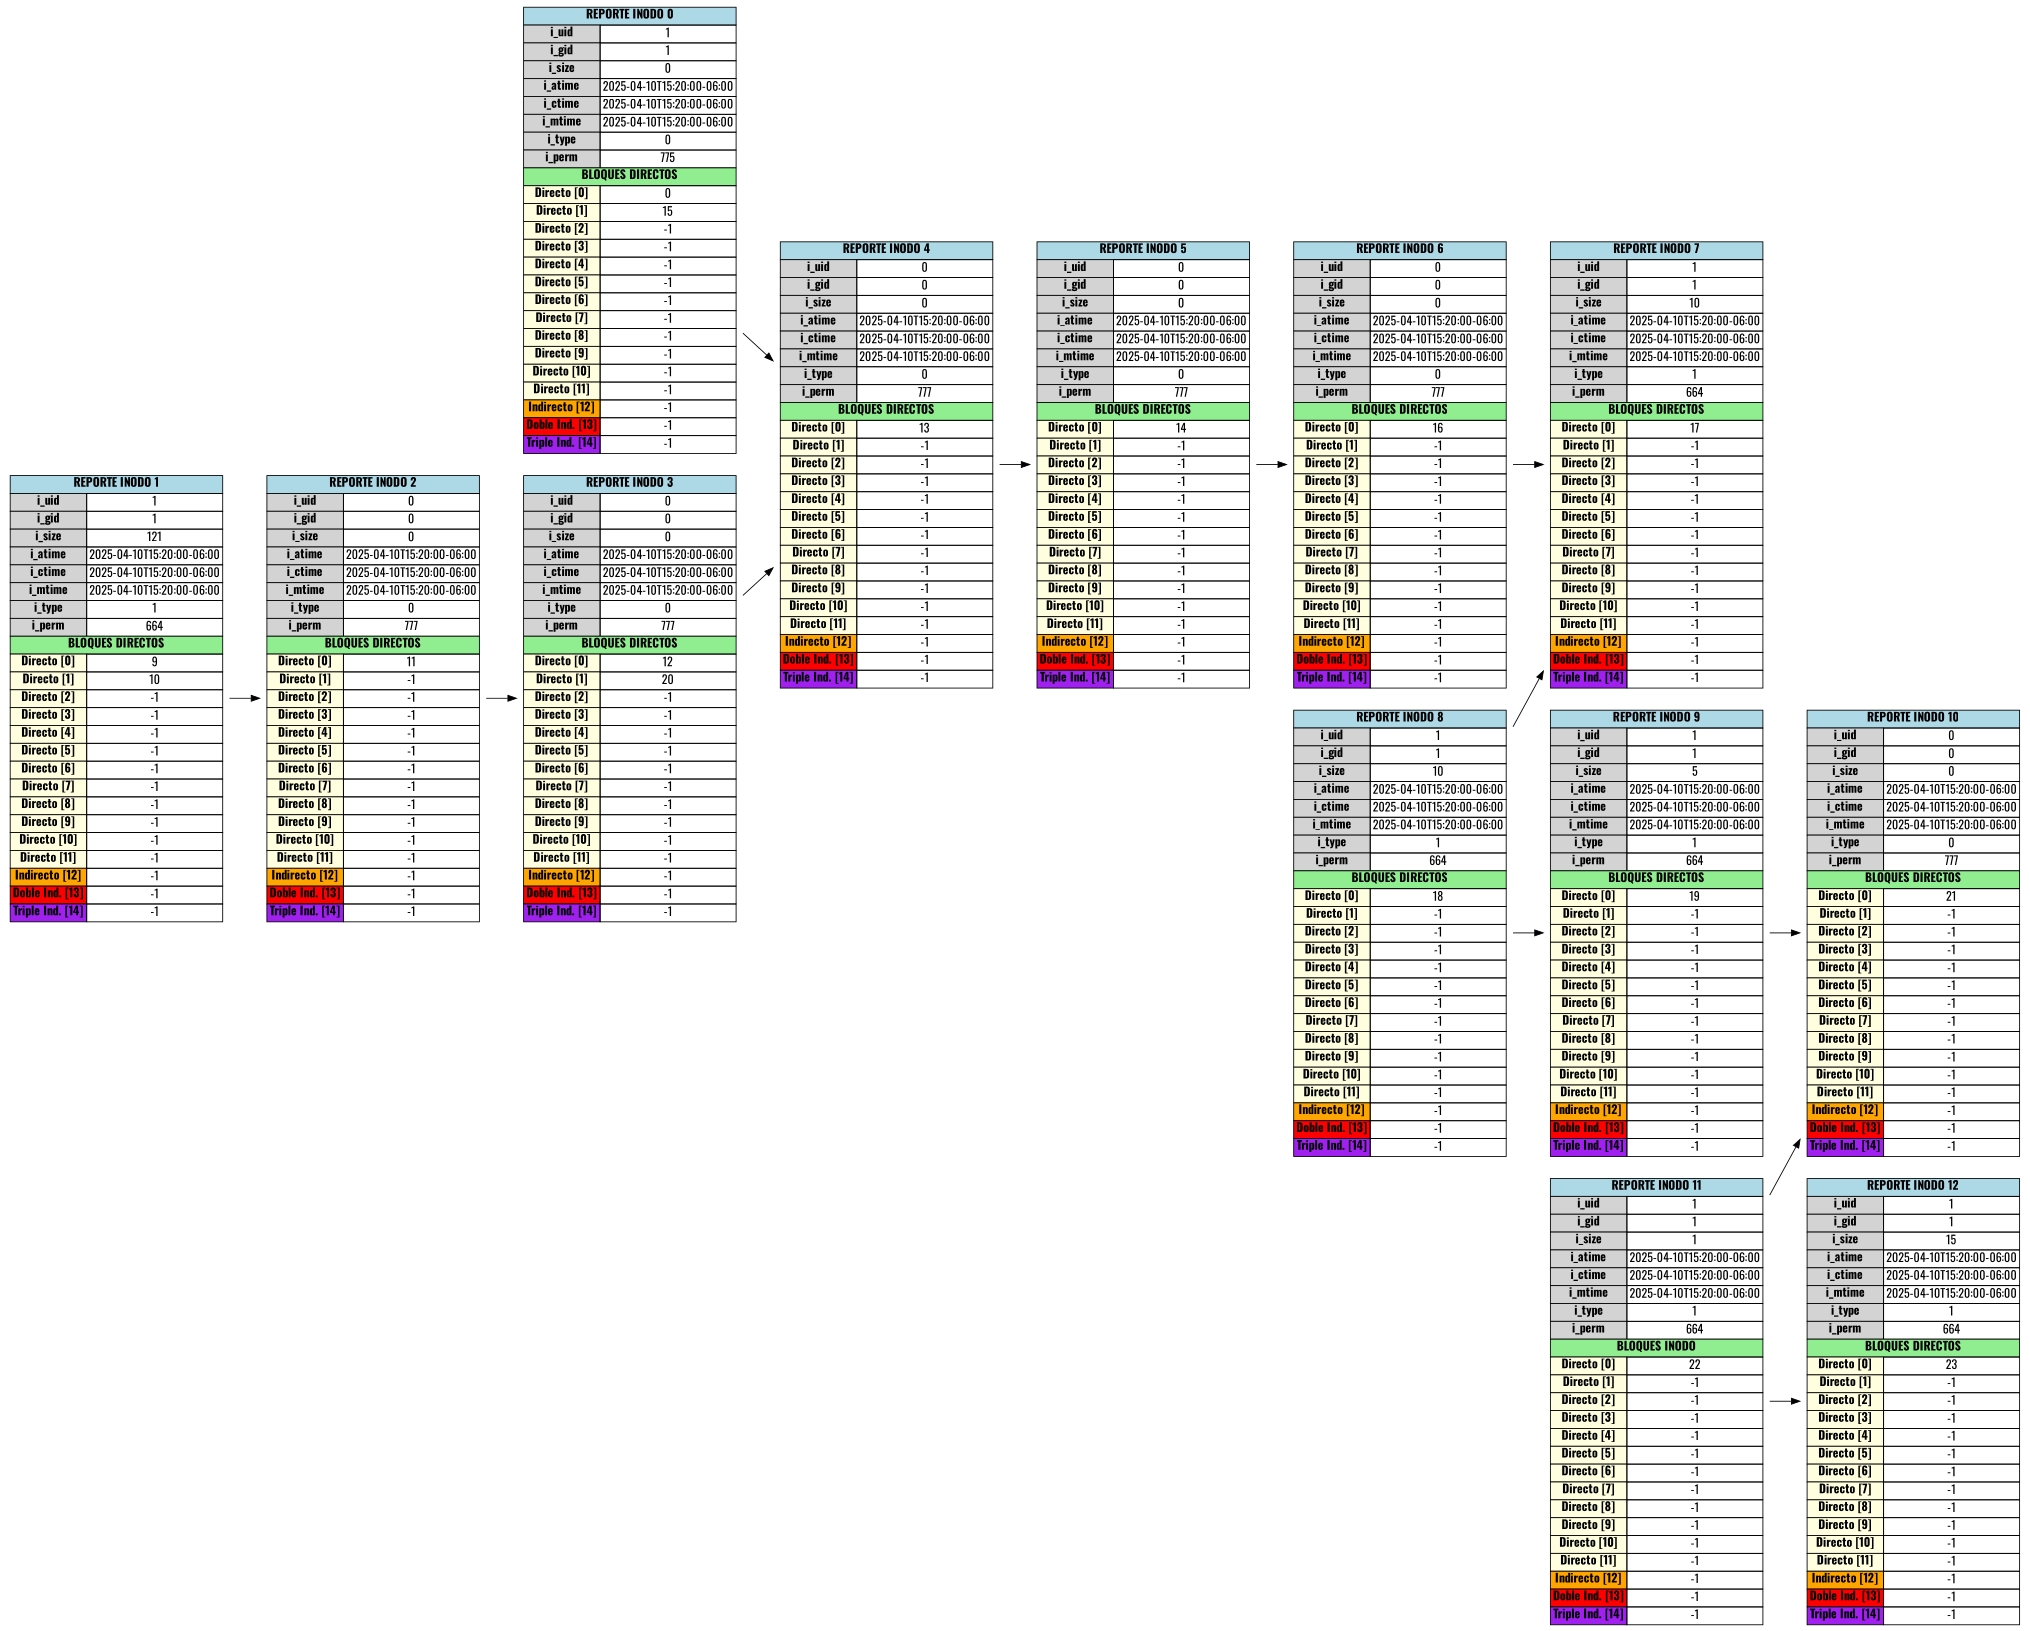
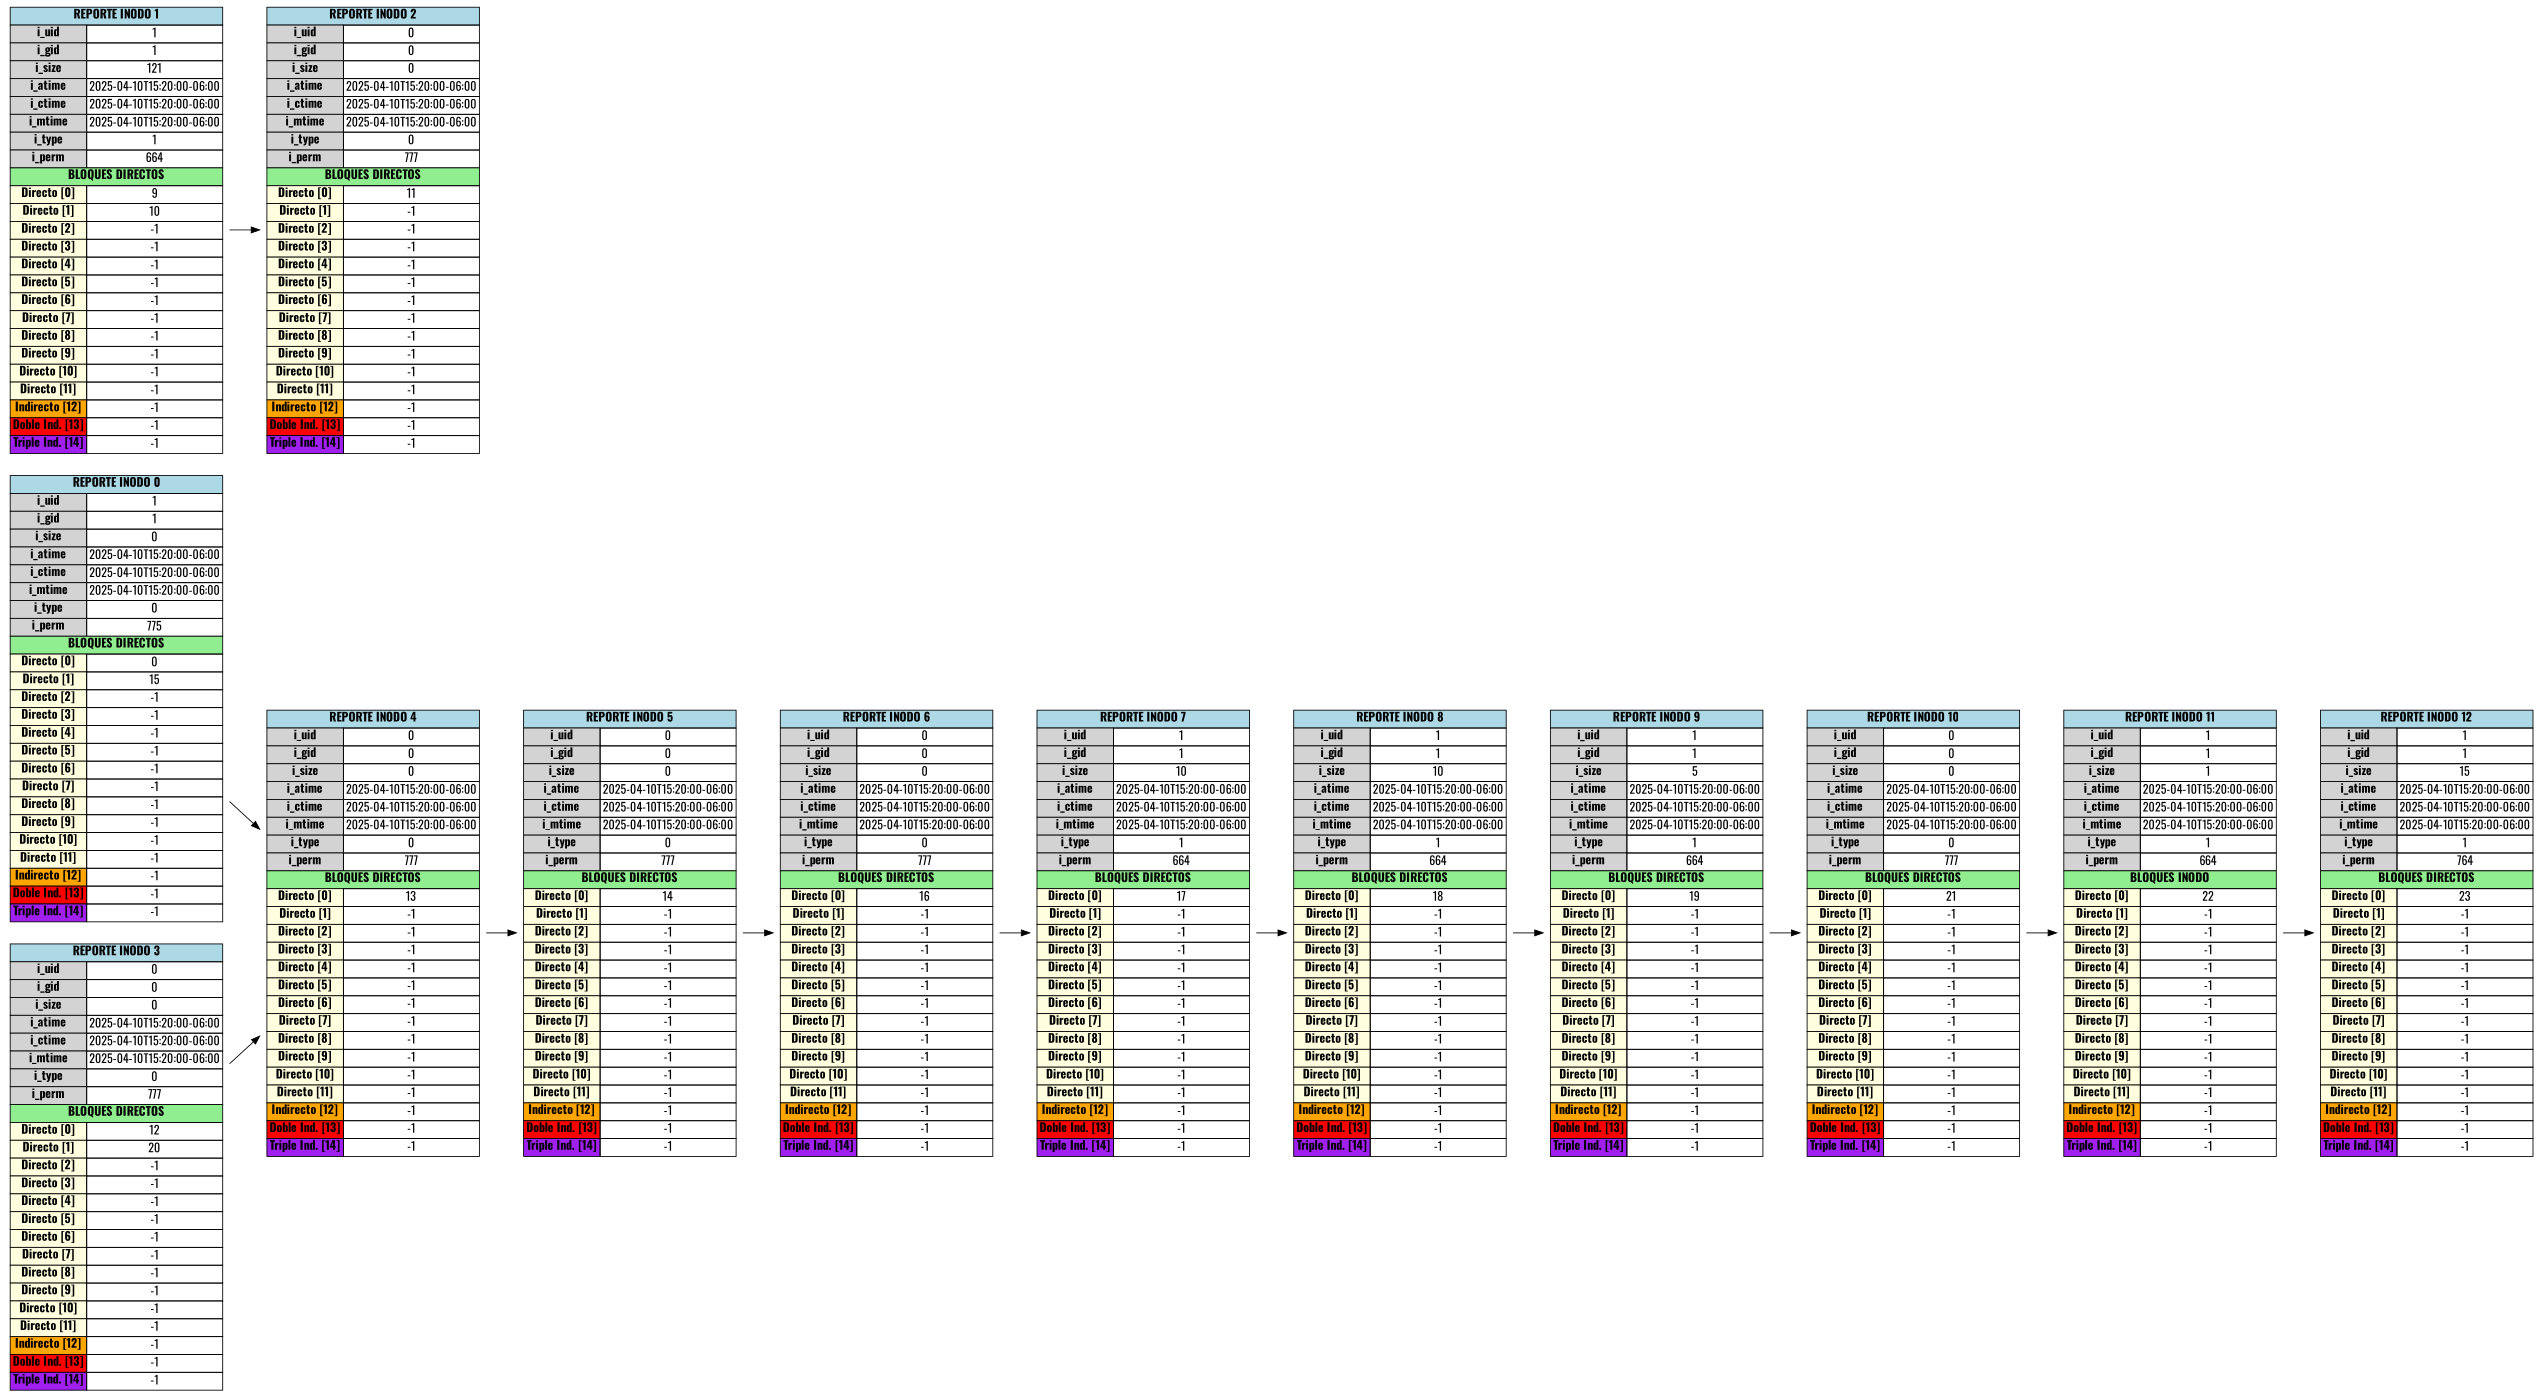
(497, 698) -> none
(1526, 703) -> (1267, 933)
(1783, 1171) -> (2037, 933)
(1952, 1330) -> (2465, 861)
